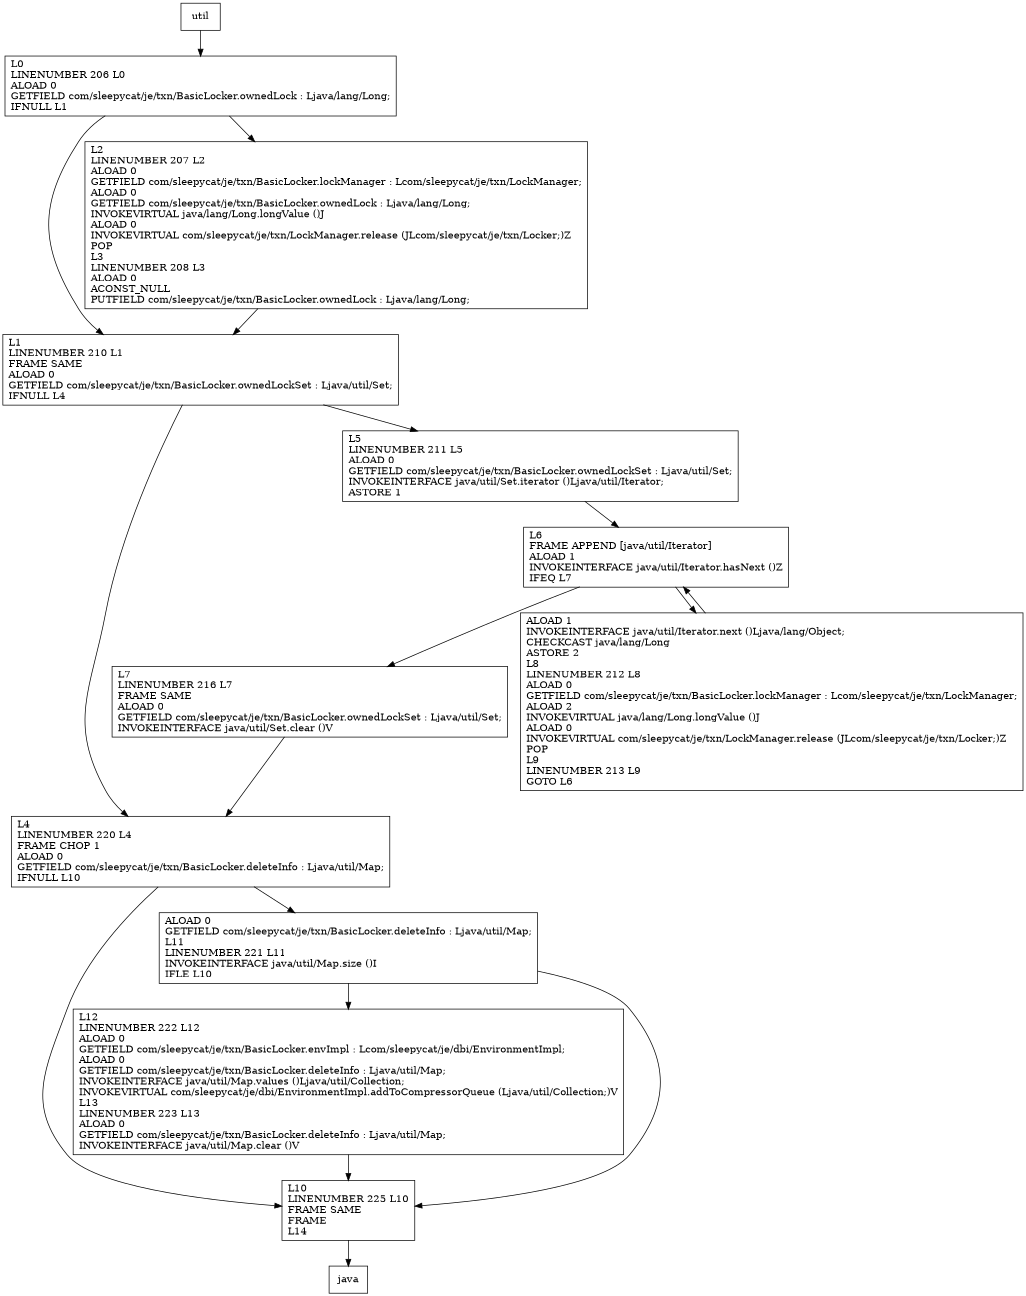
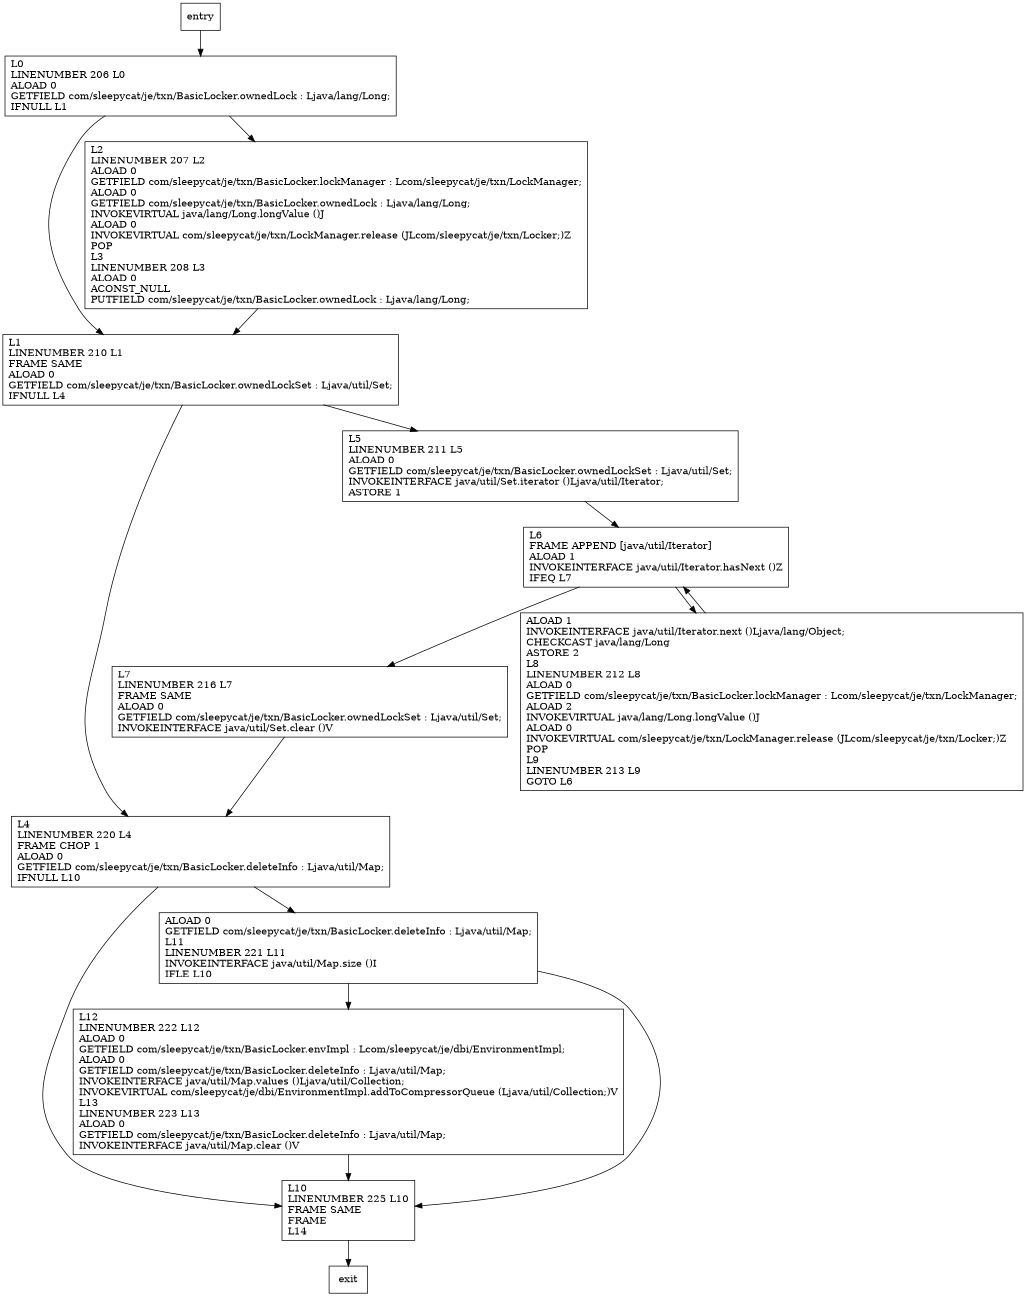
(201, 17) -> (201, 17)
(348, 1280) -> (348, 1280)
